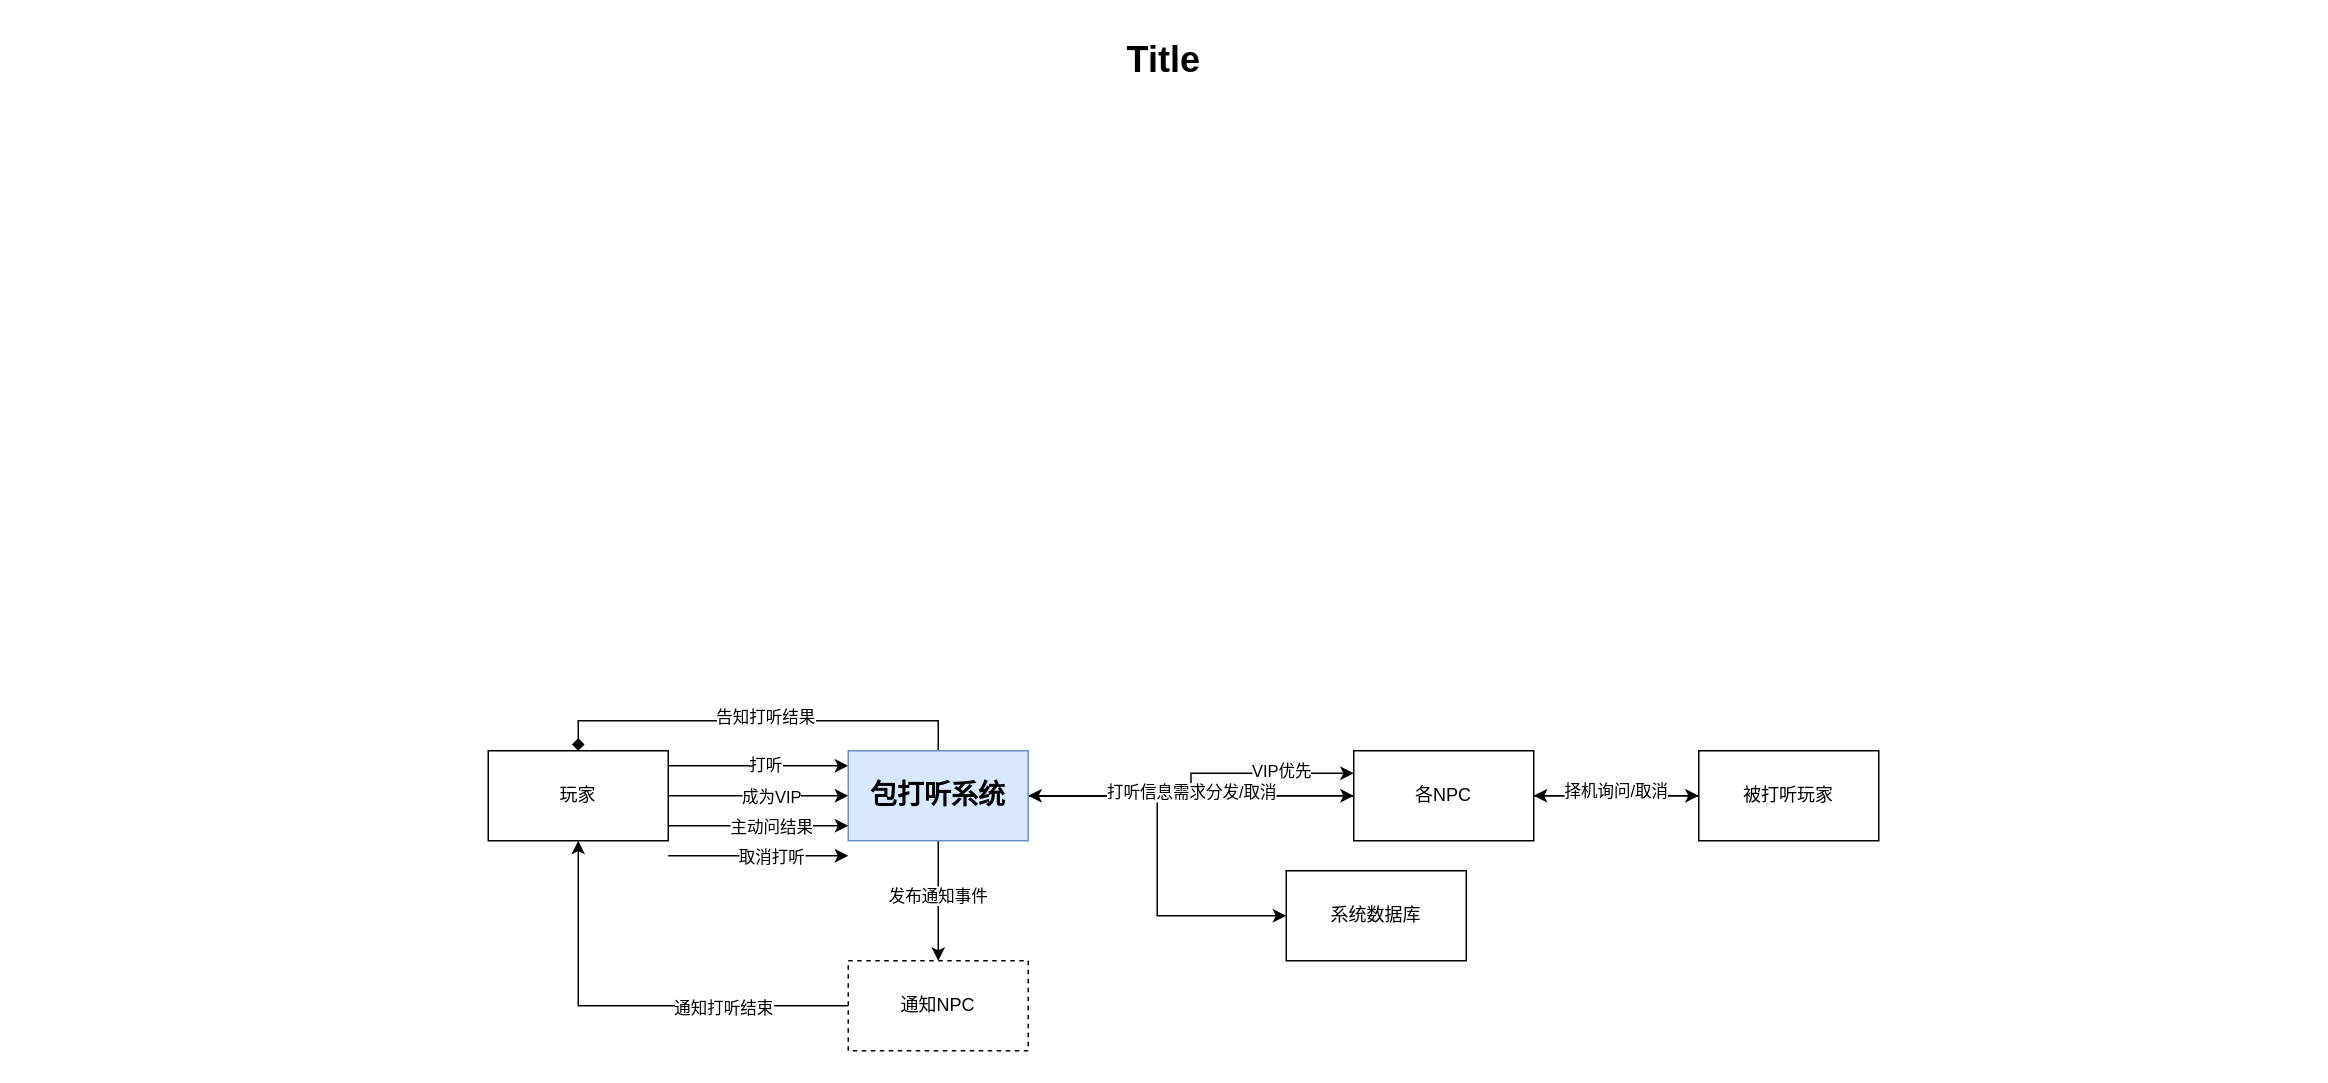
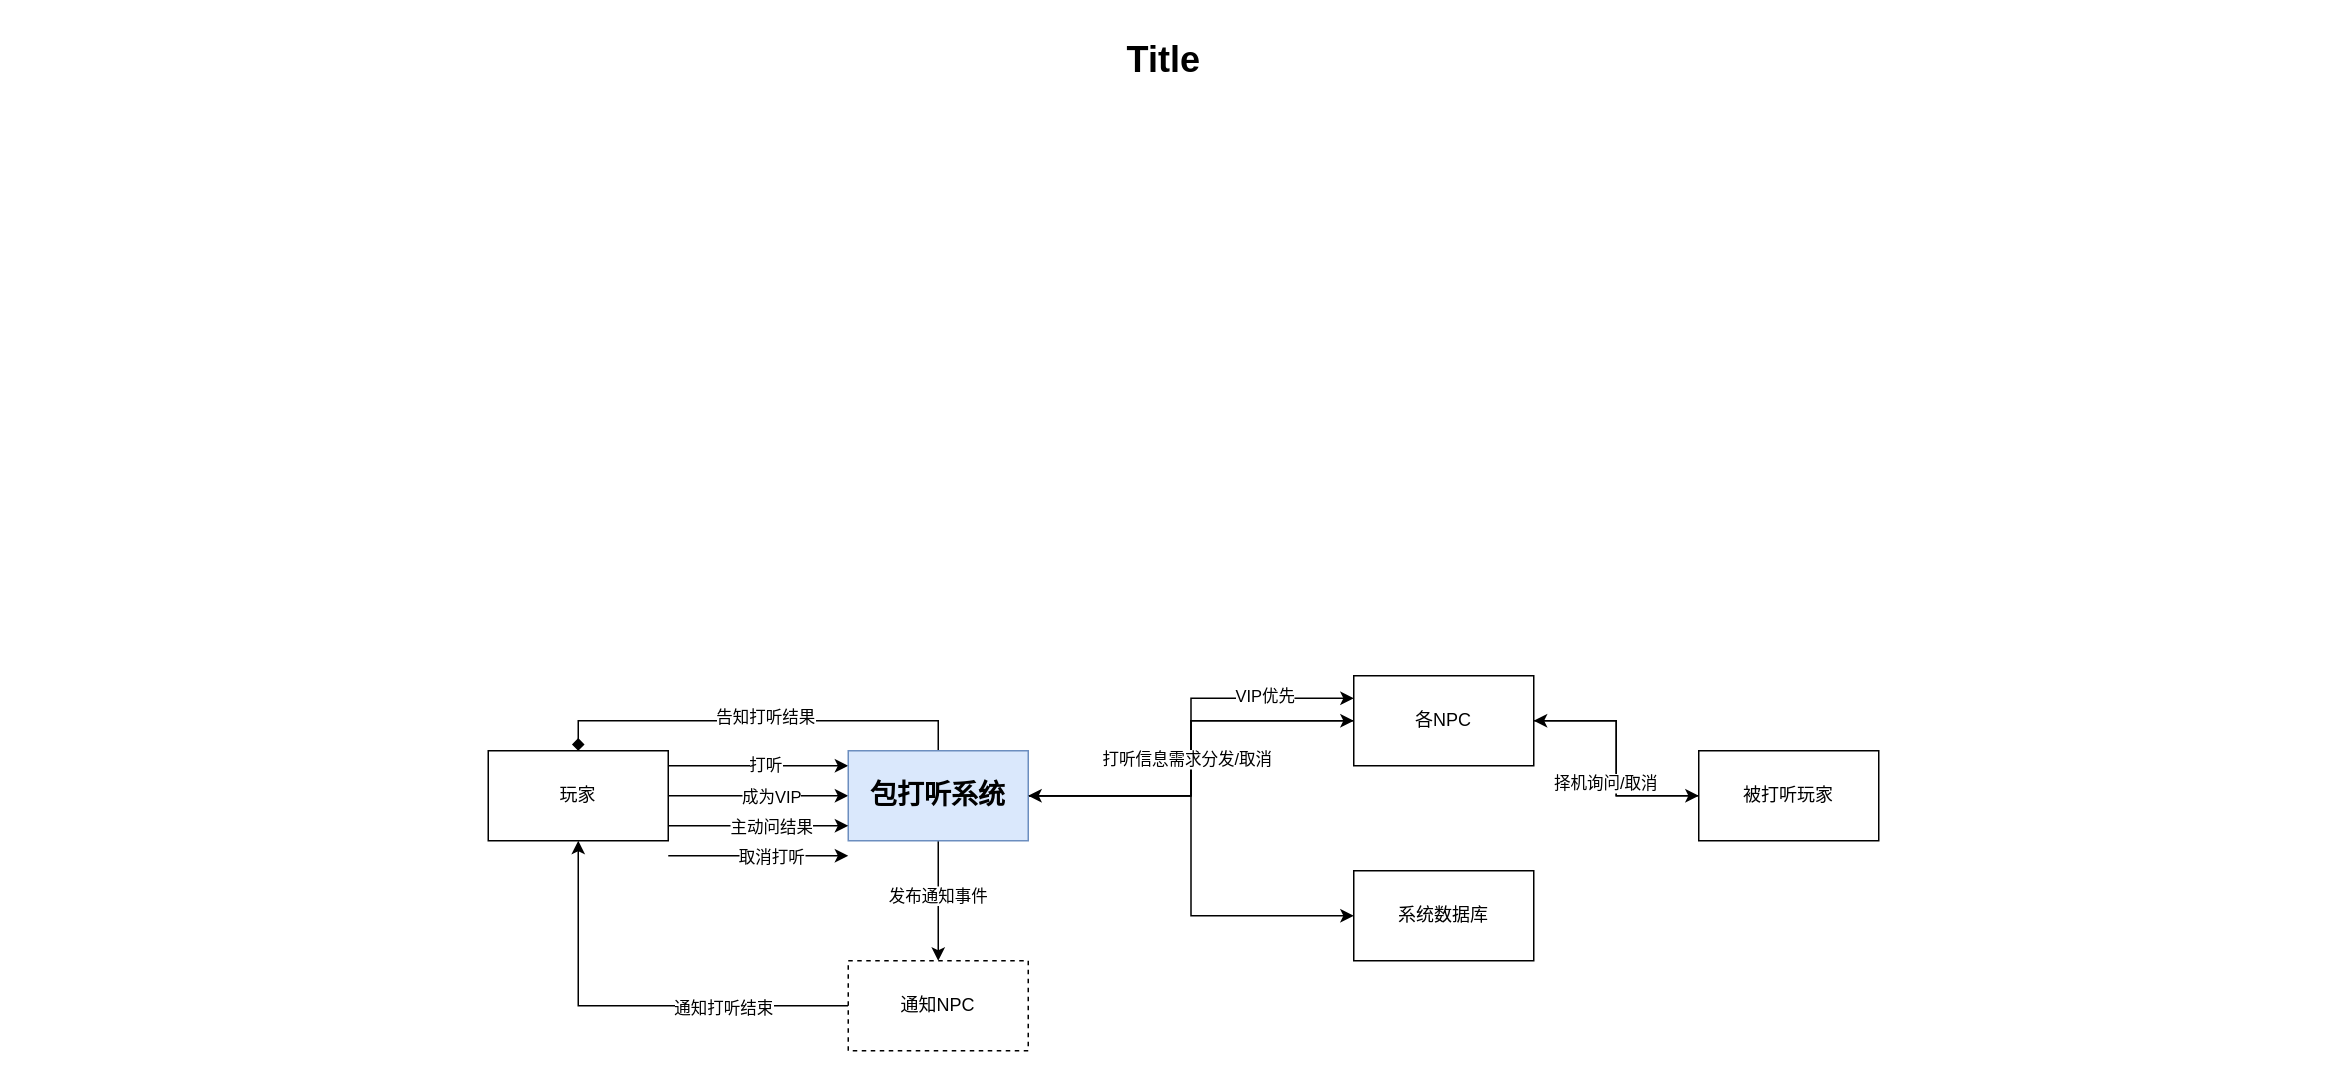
(1444, 796) -> (1444, 721)
(1376, 916) -> (1444, 916)
